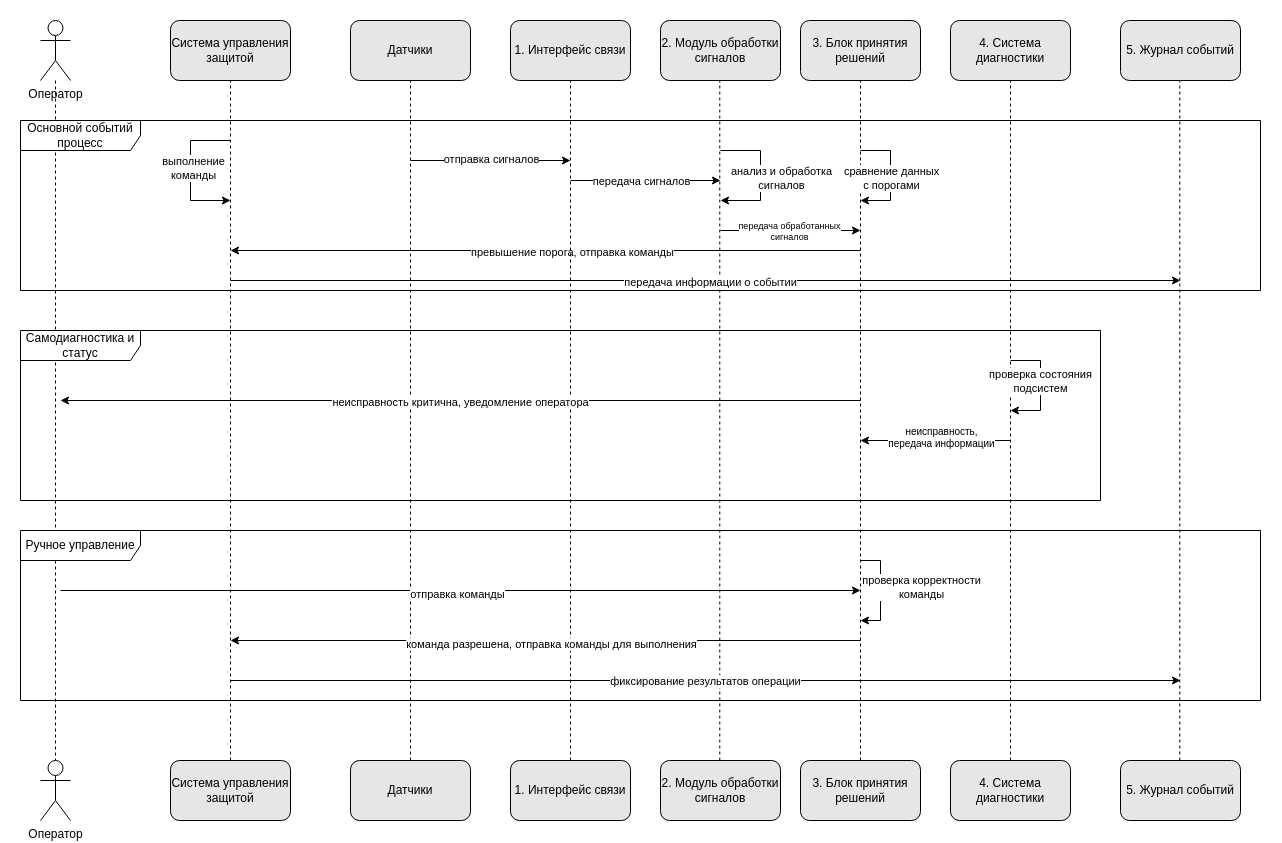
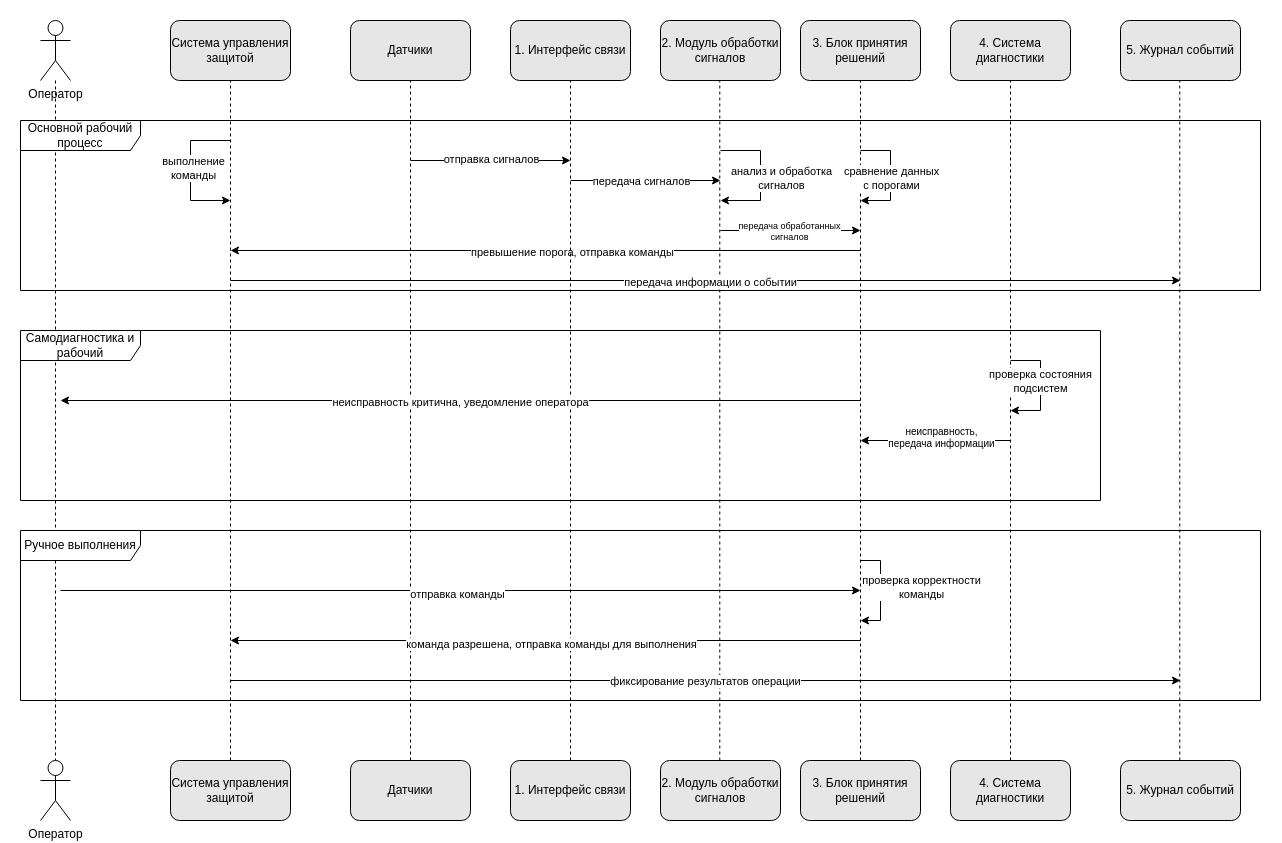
(81, 136) -> (81, 136)
(81, 346) -> (81, 346)
(81, 546) -> (81, 546)
